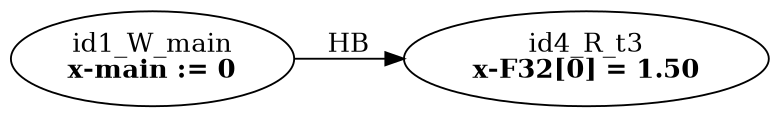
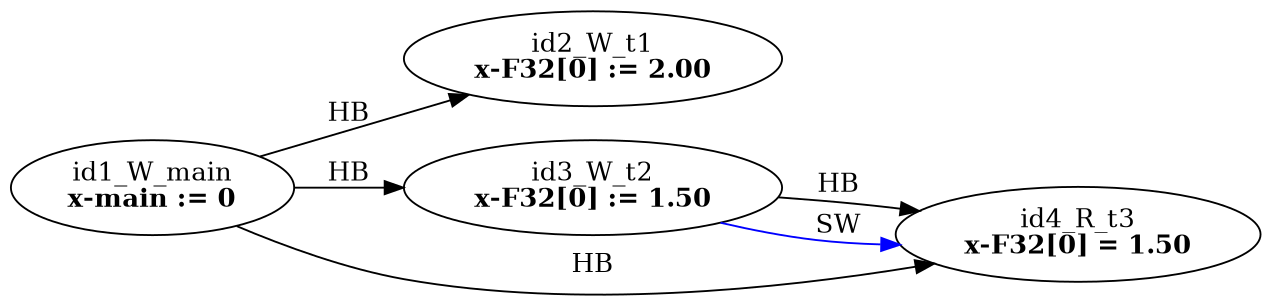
none -> (593, 59)
none -> (593, 188)
